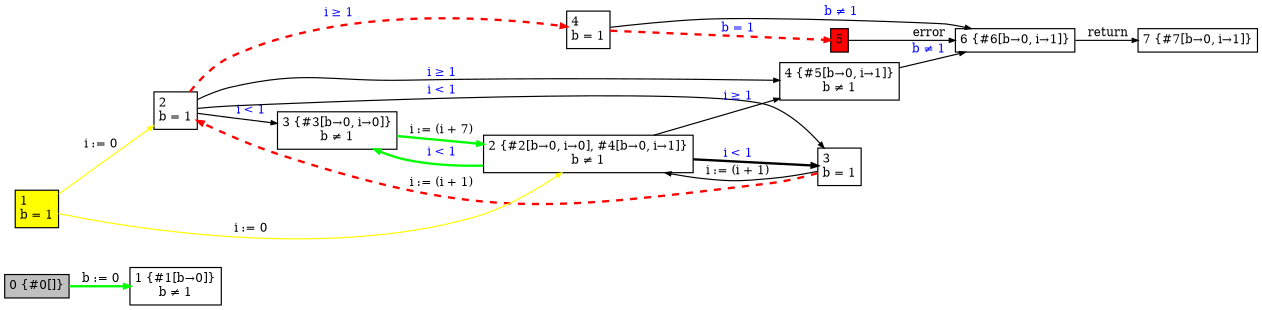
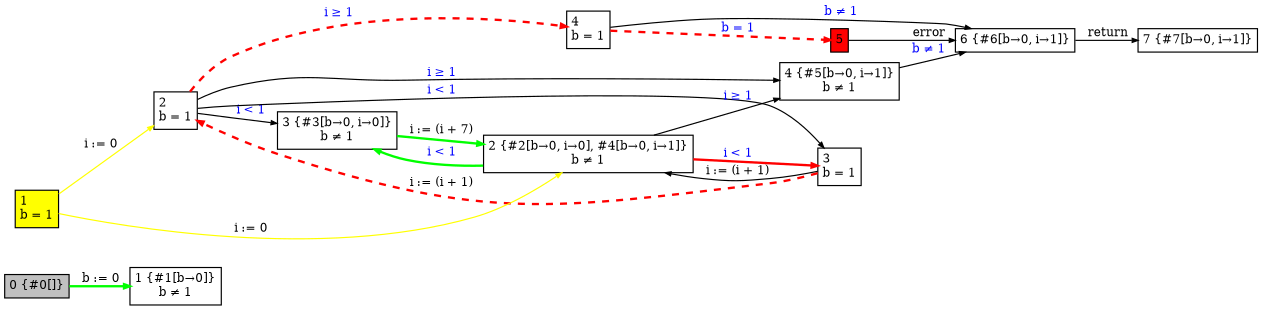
(752, 162) -> (752, 162)
